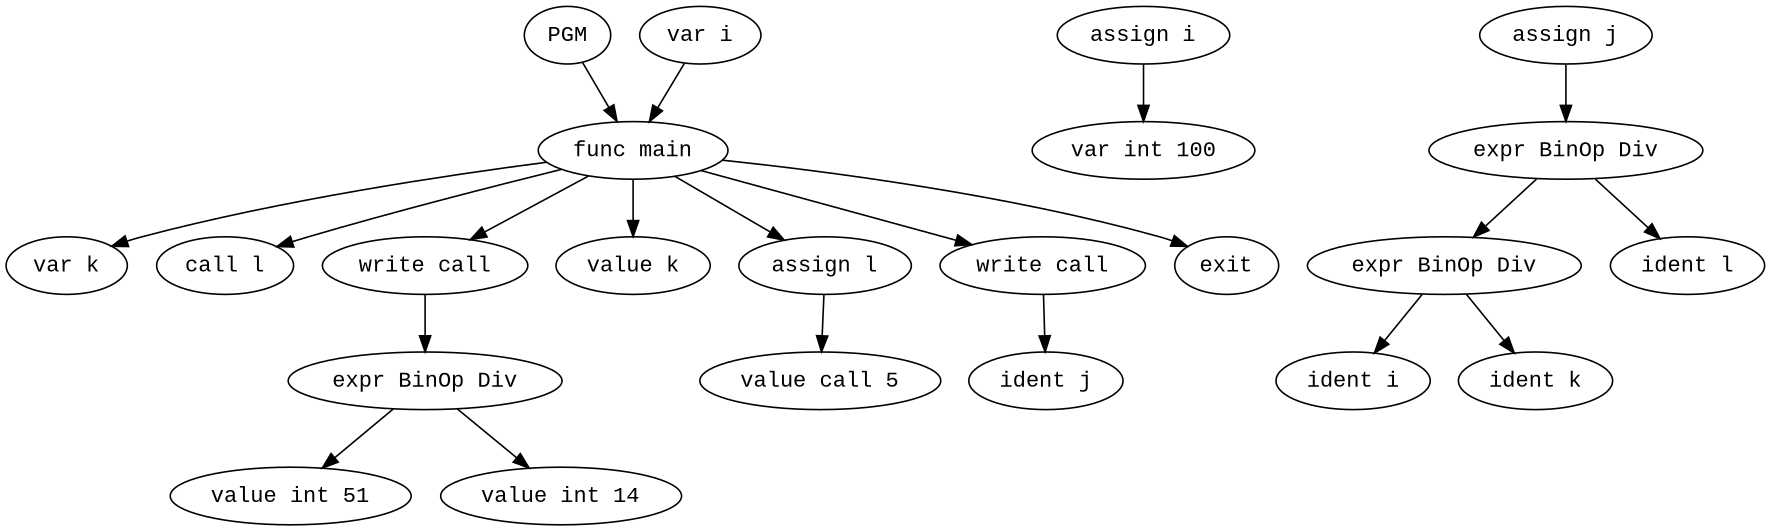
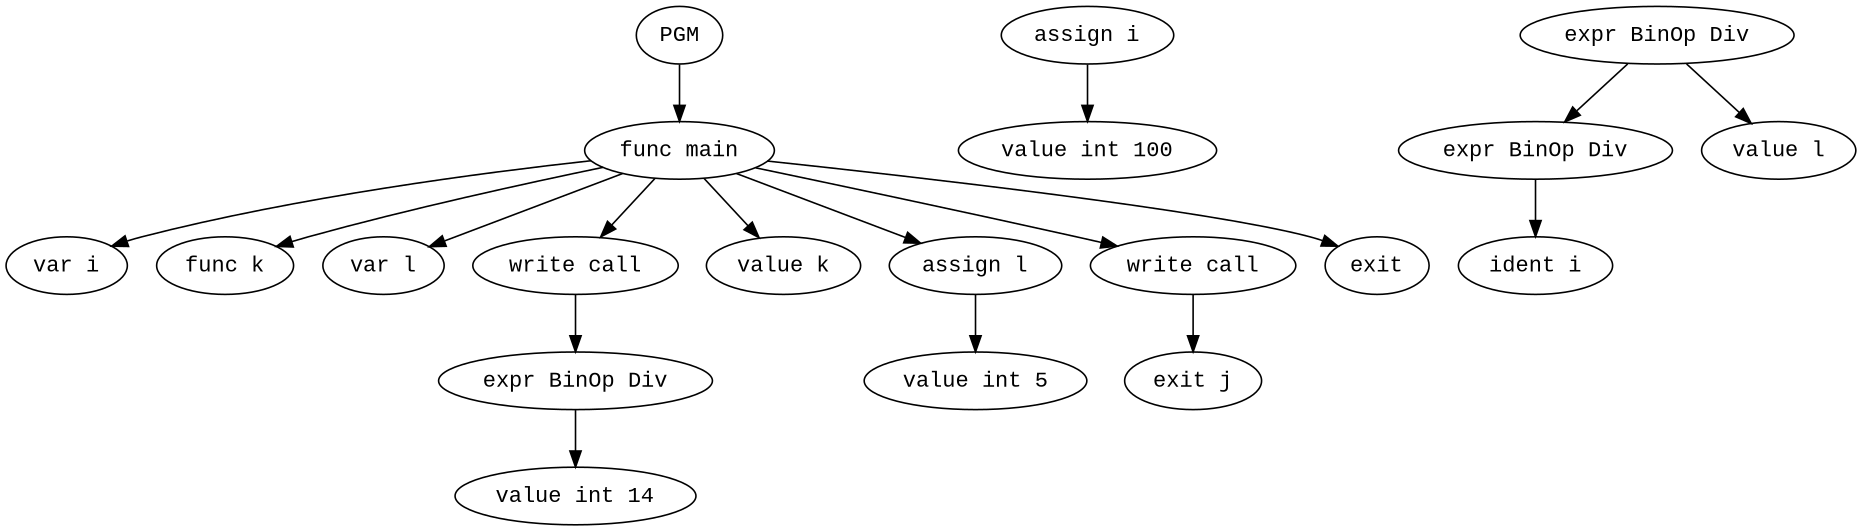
(1566, 35) -> none
(671, 85) -> (358, 193)
(1144, 150) -> (1088, 150)
(67, 266) -> (225, 266)
(225, 266) -> (384, 266)
(1688, 266) -> (1779, 150)
(820, 381) -> (976, 381)
(1046, 381) -> (1193, 381)
(1536, 381) -> none
(291, 496) -> none
